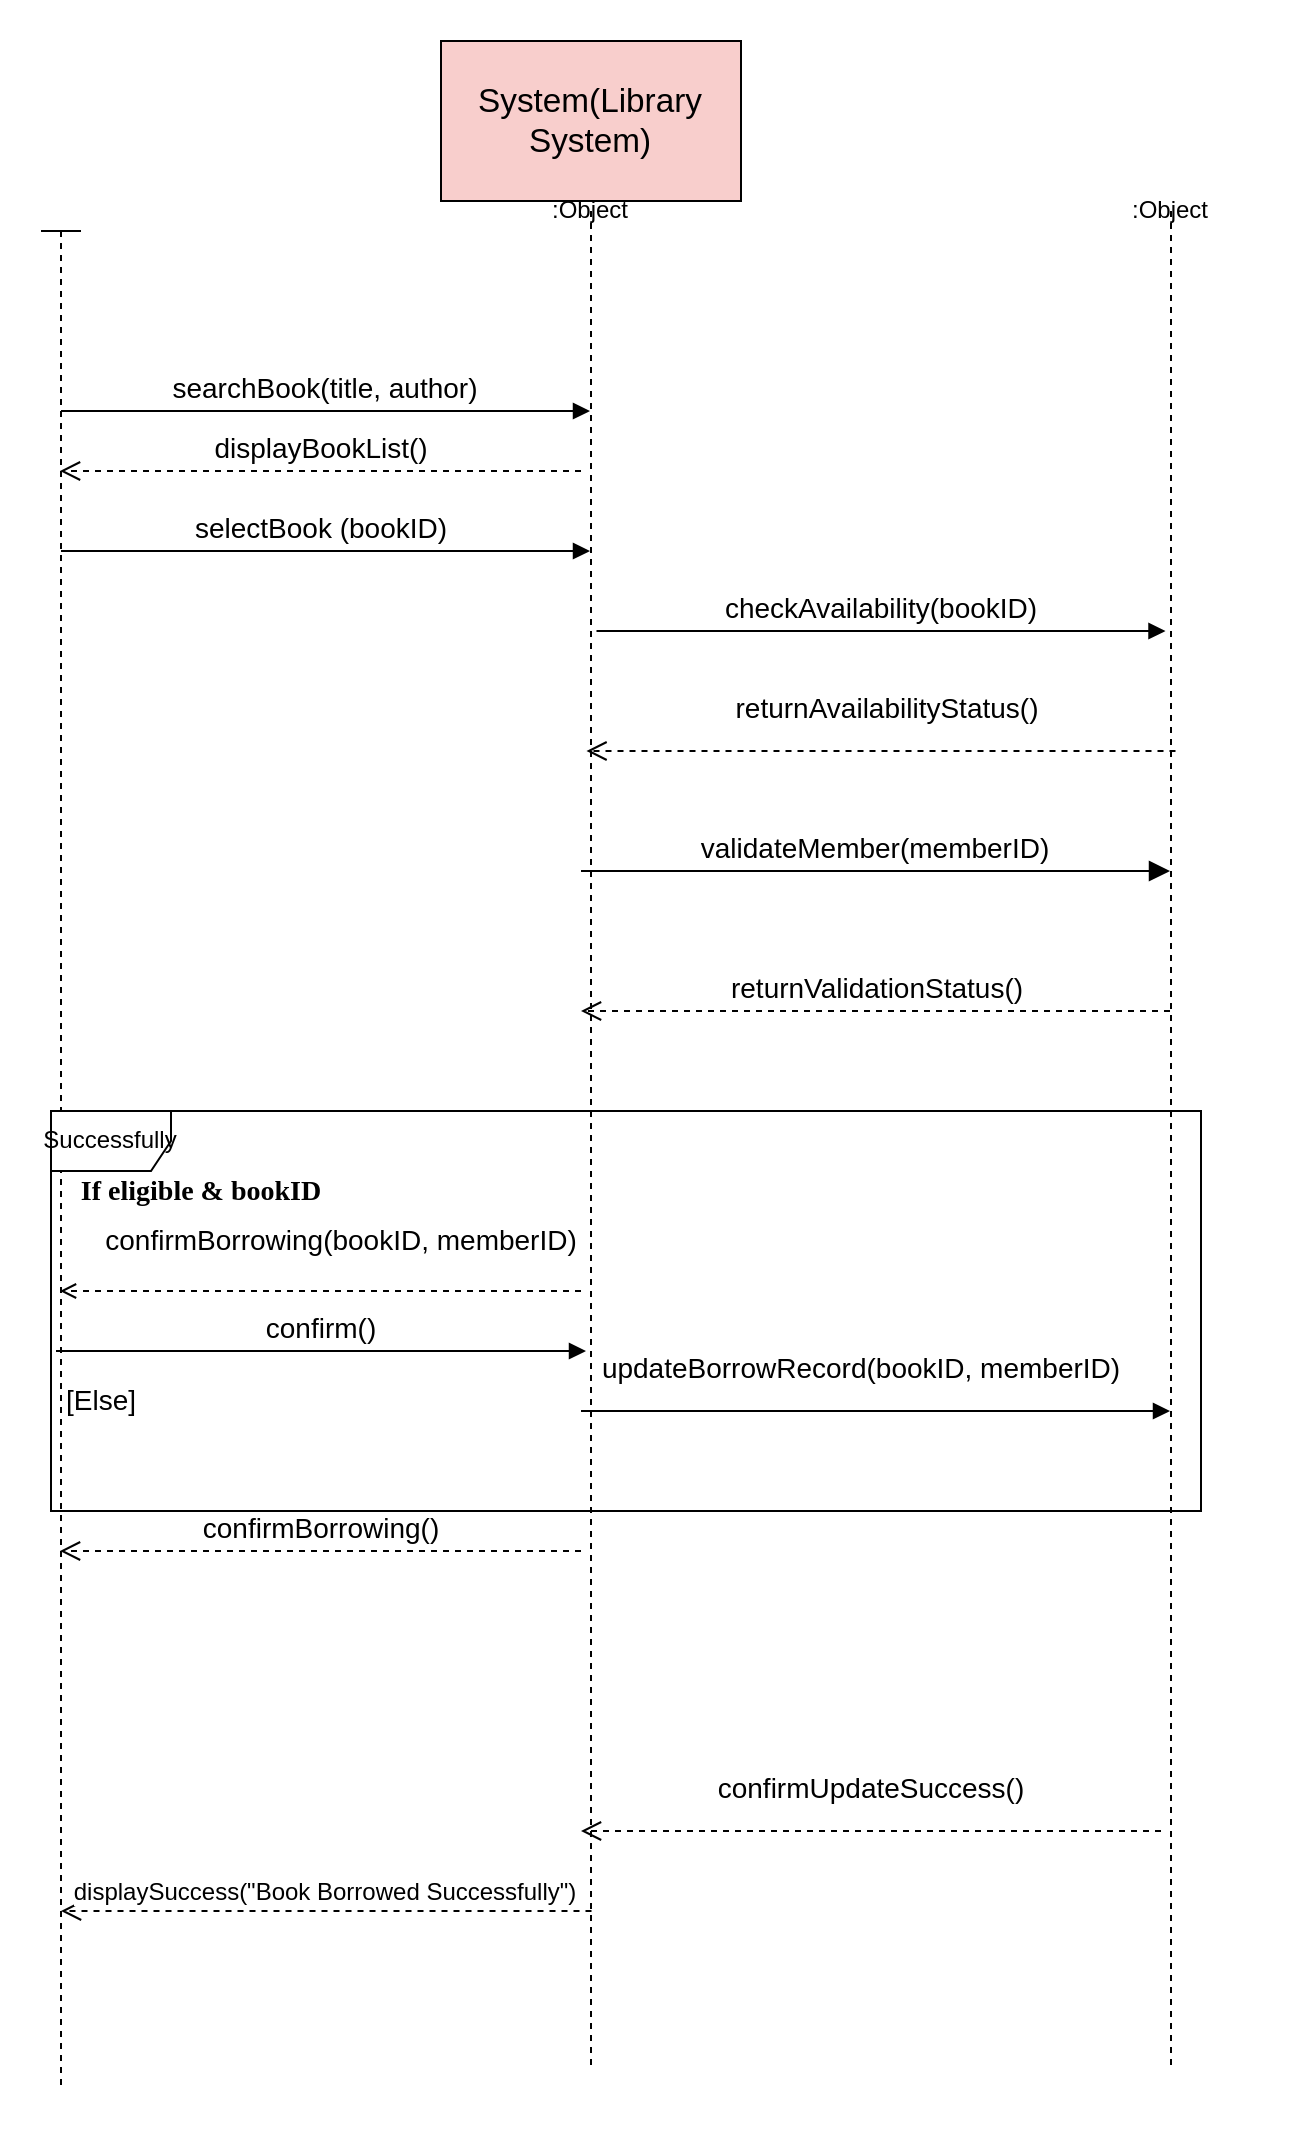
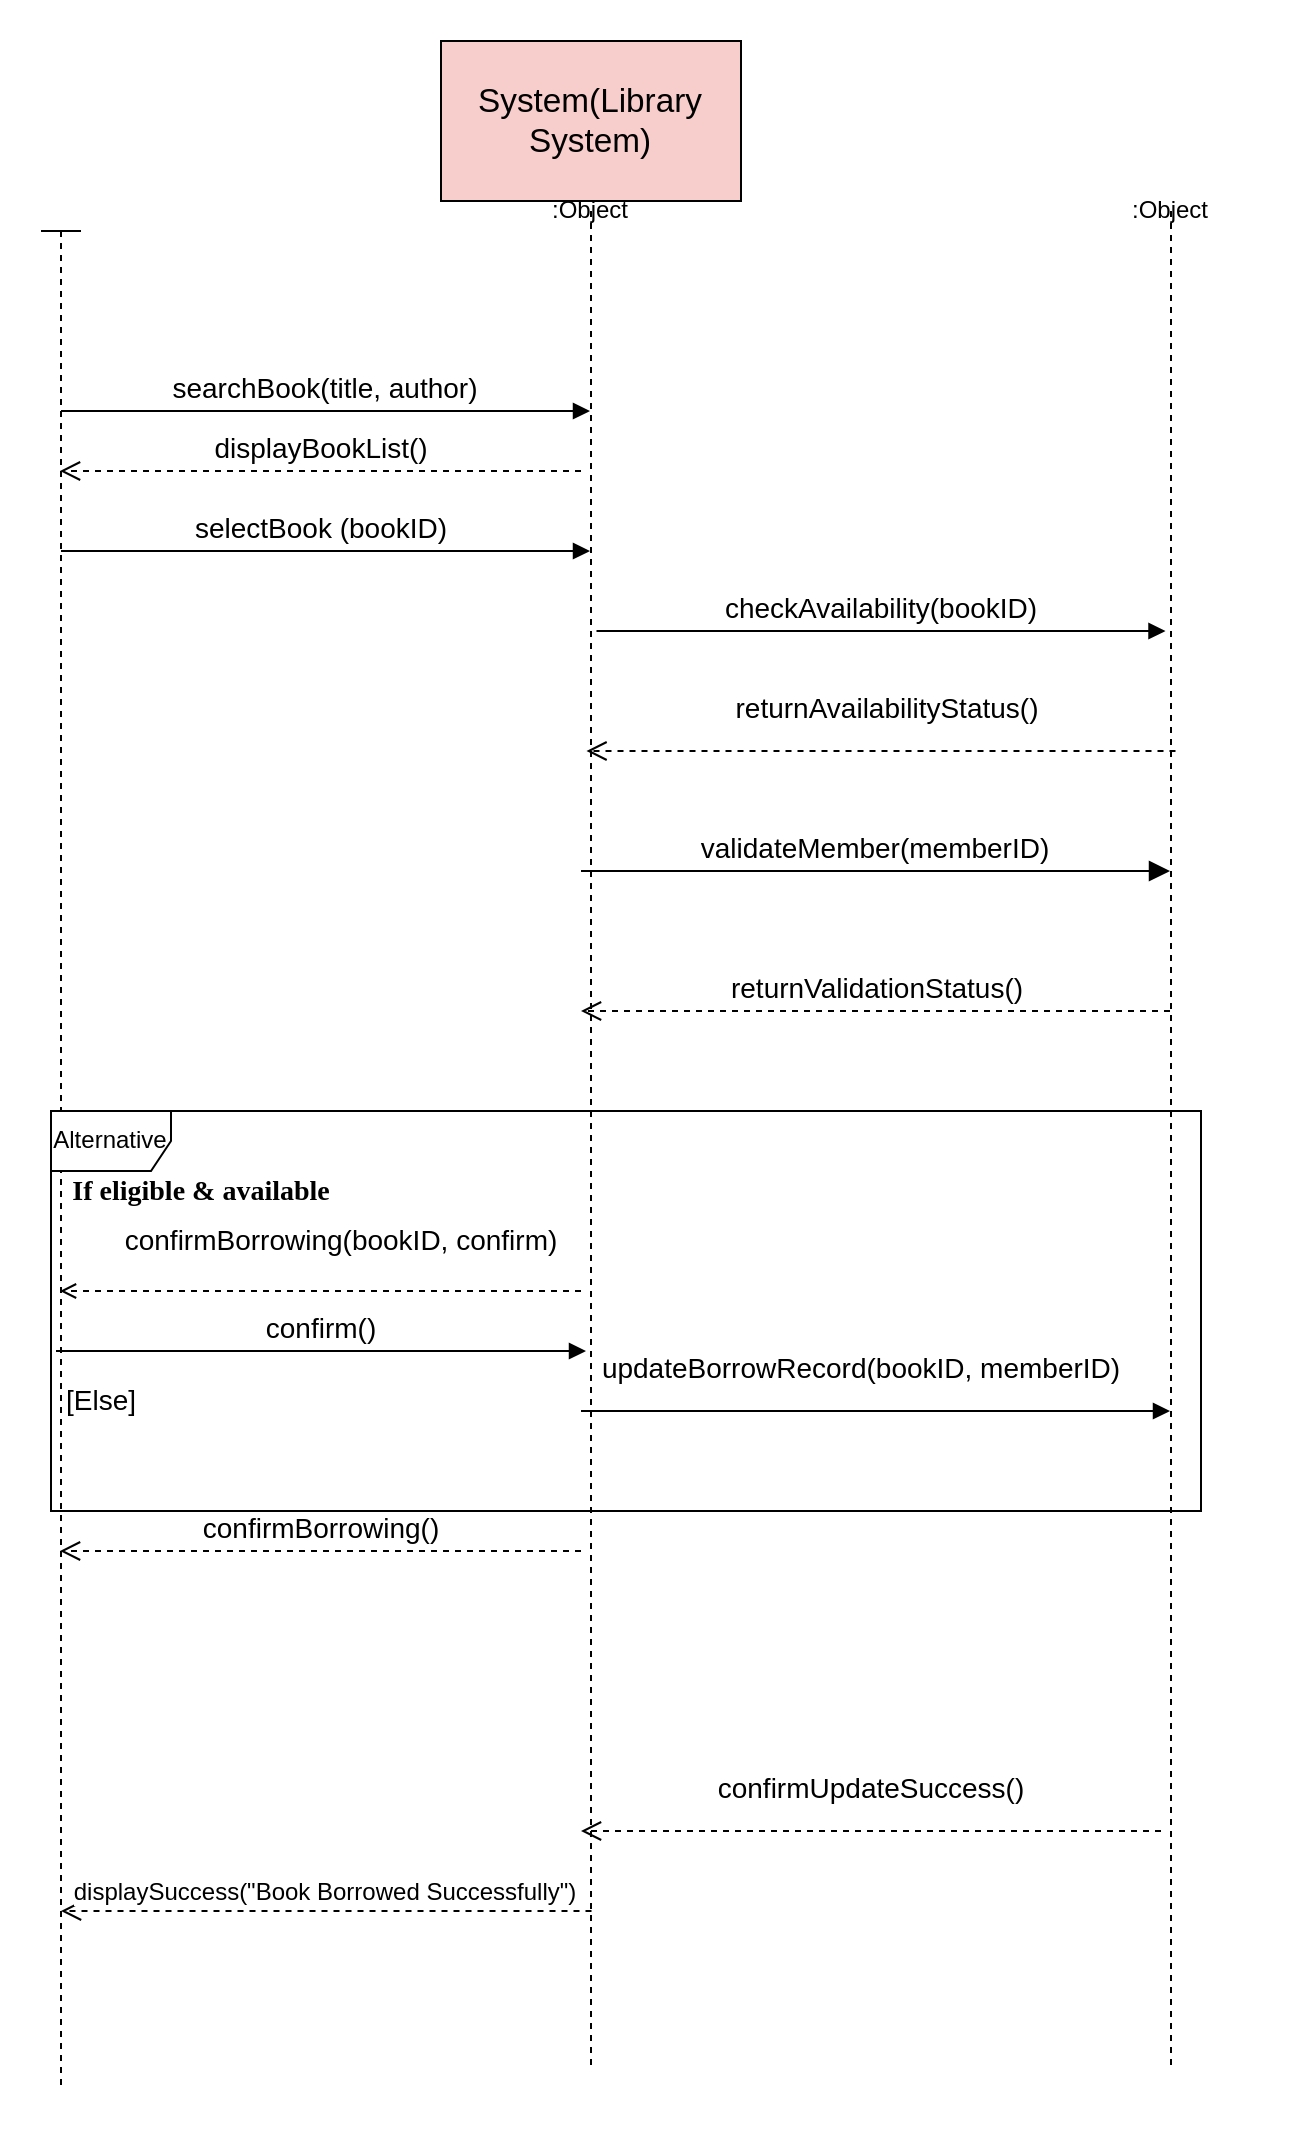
(111, 1141) -> (111, 1141)
(202, 1191) -> (202, 1191)
(342, 1241) -> (342, 1241)
